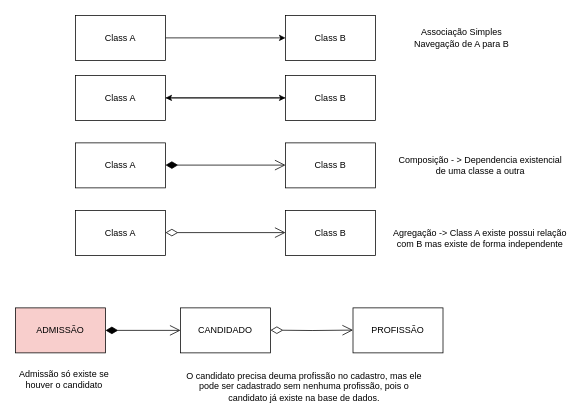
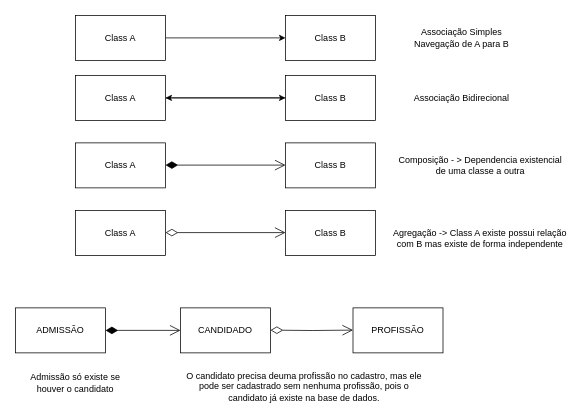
none -> (462, 98)
(60, 330) -> (60, 330)
(64, 379) -> (75, 383)
